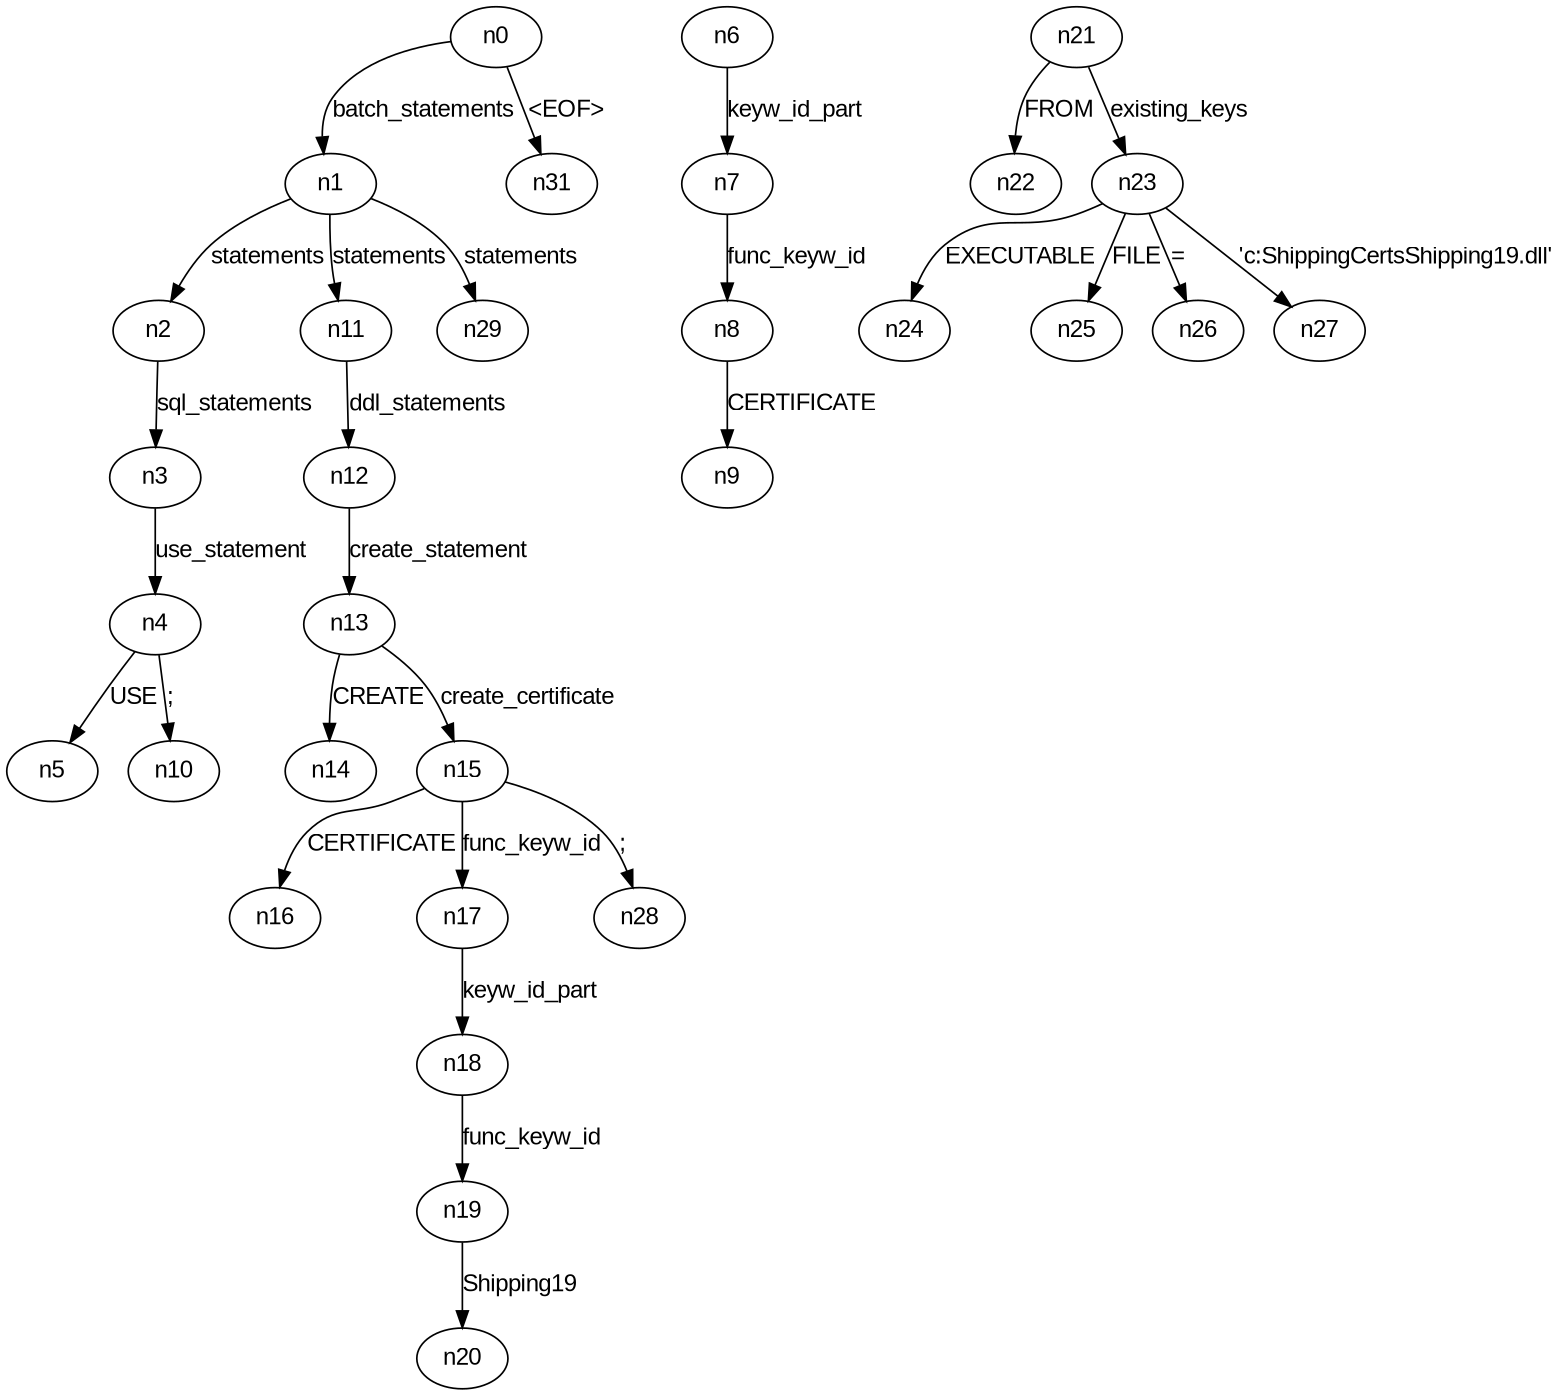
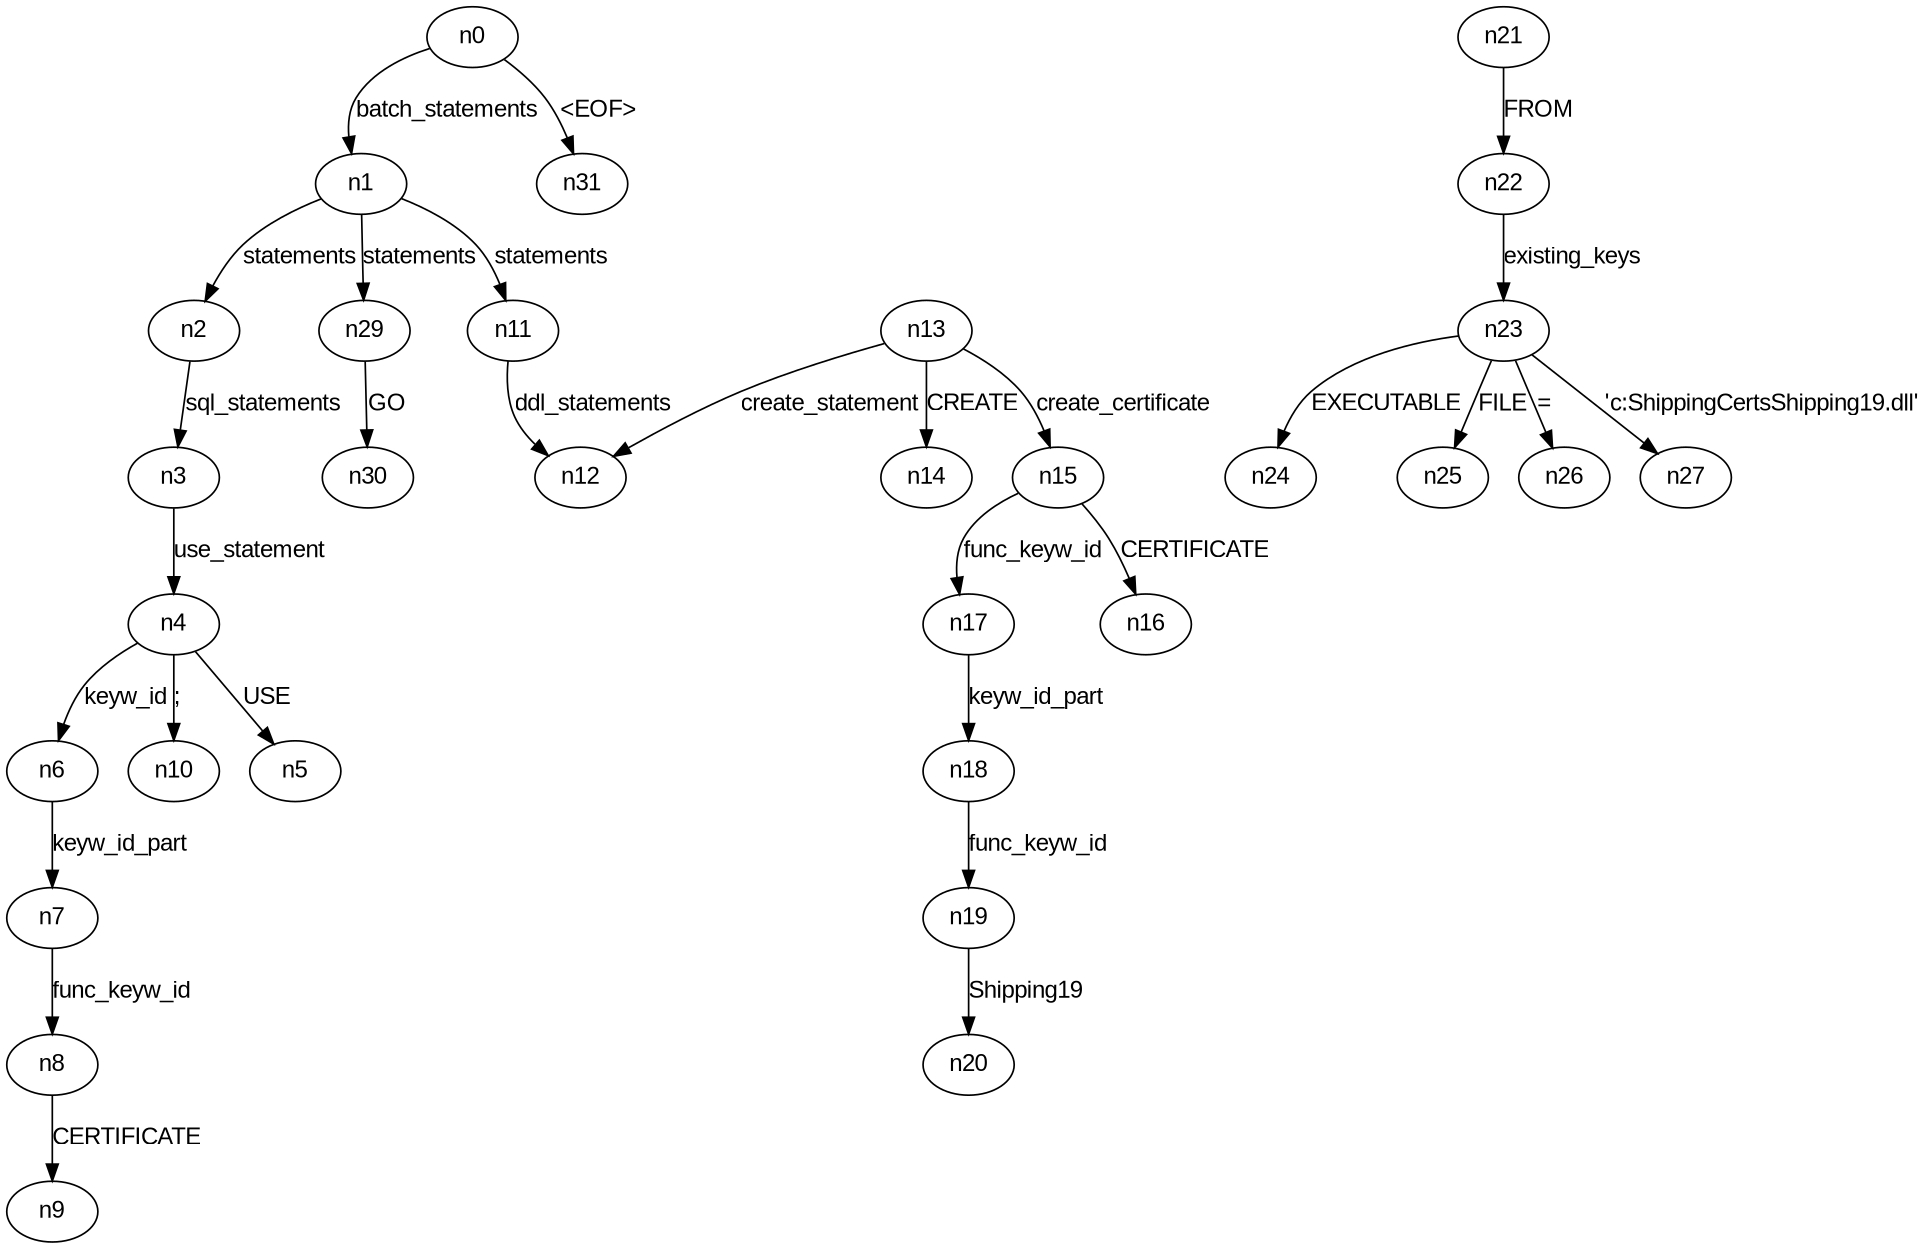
(1104, 103) -> (1504, 249)
none -> (368, 478)
(349, 542) -> (753, 387)
none -> (92, 676)
(640, 918) -> none
